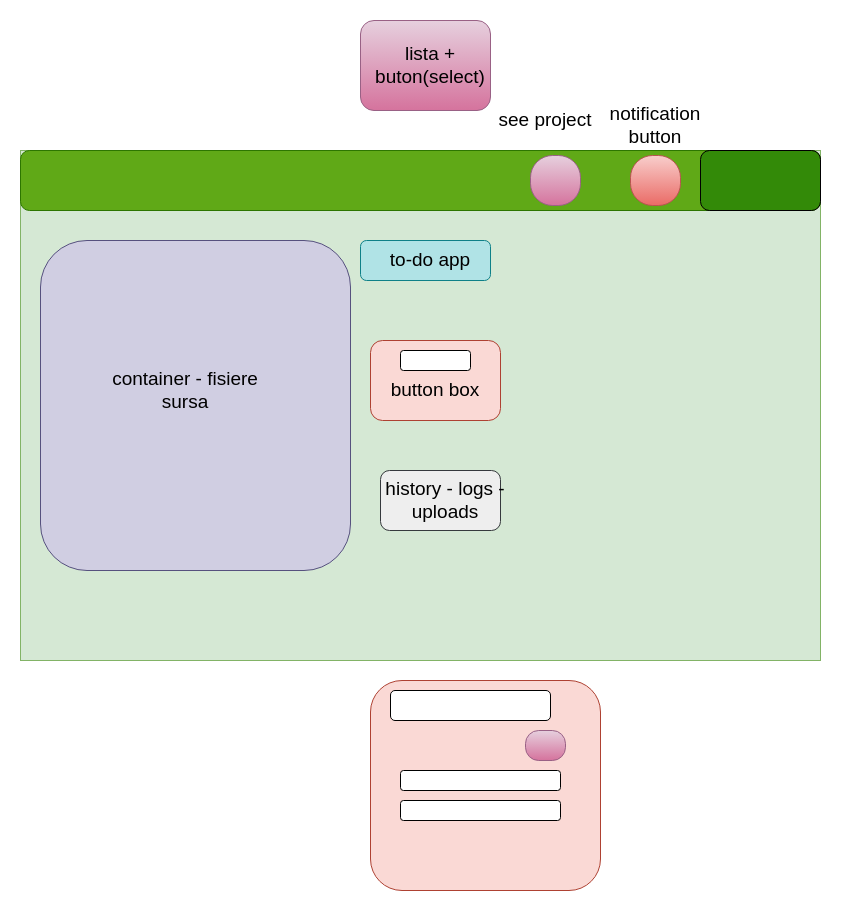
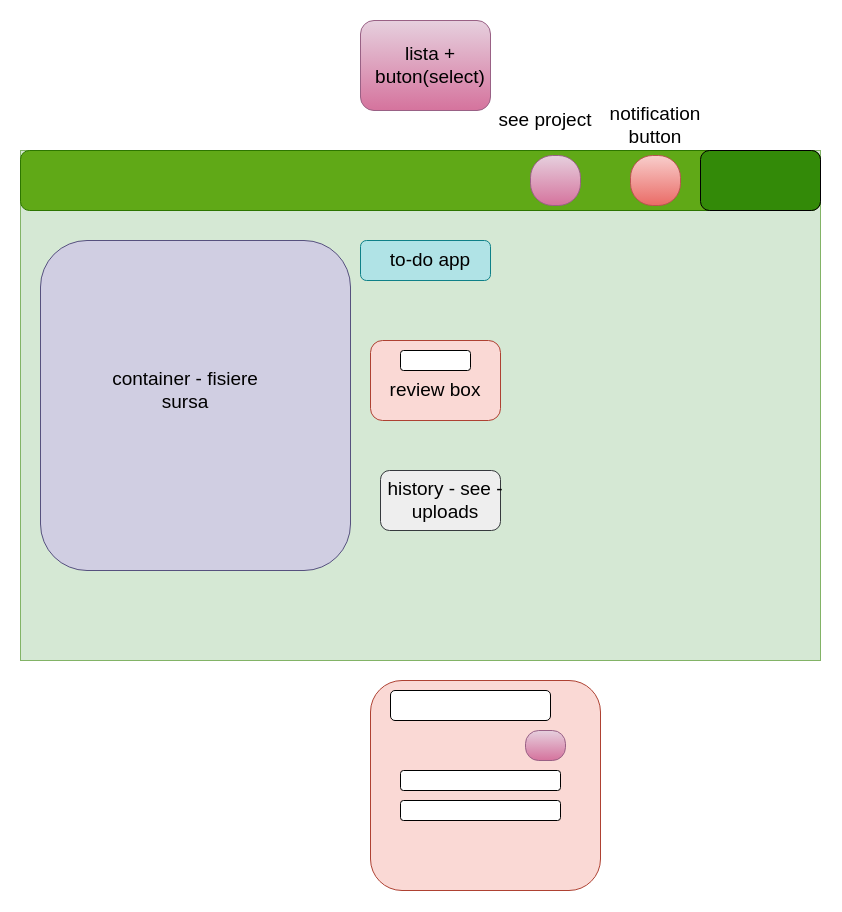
(436, 391) -> (436, 391)
(446, 501) -> (446, 501)
